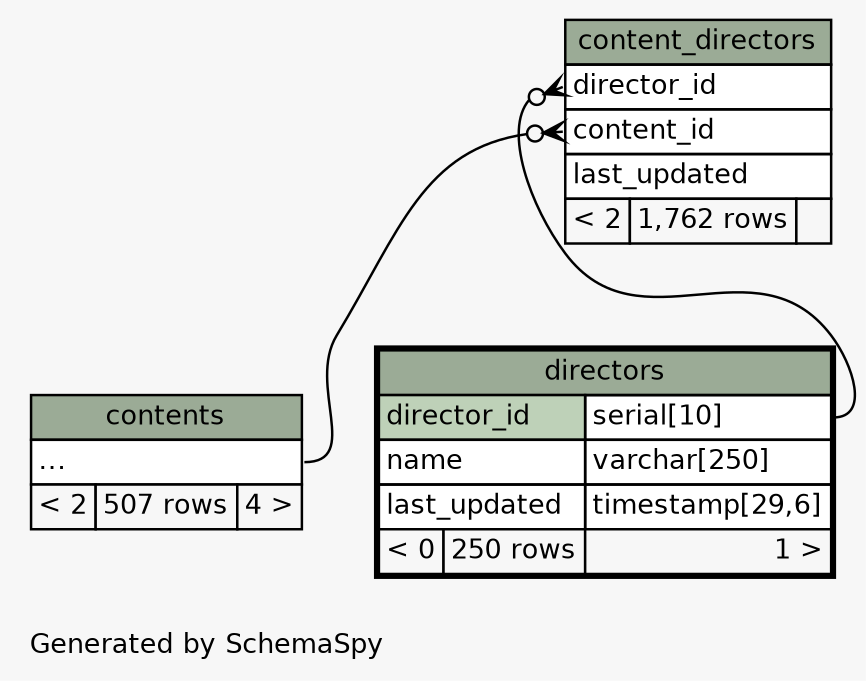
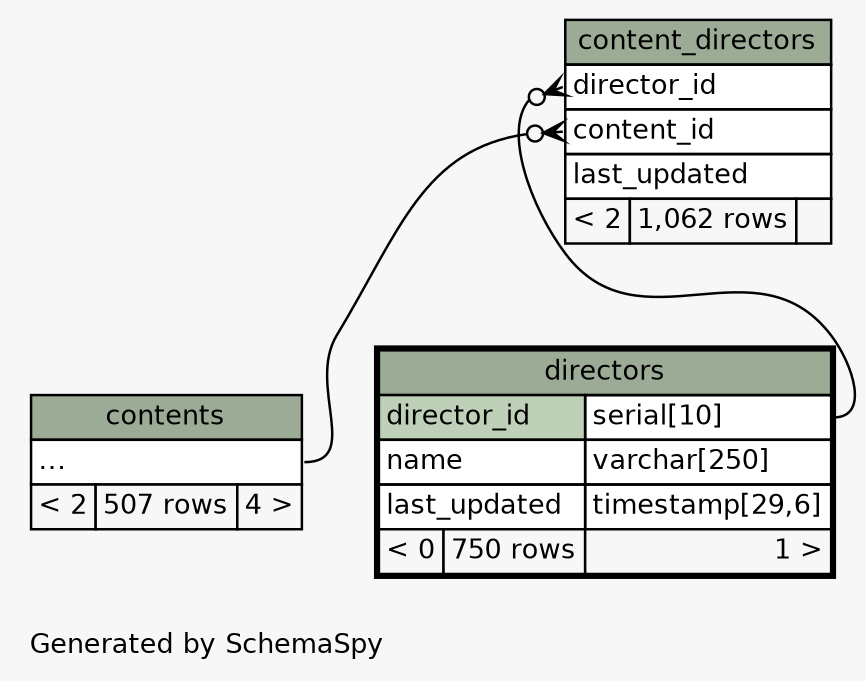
(713, 220) -> (713, 220)
(514, 550) -> (514, 550)
